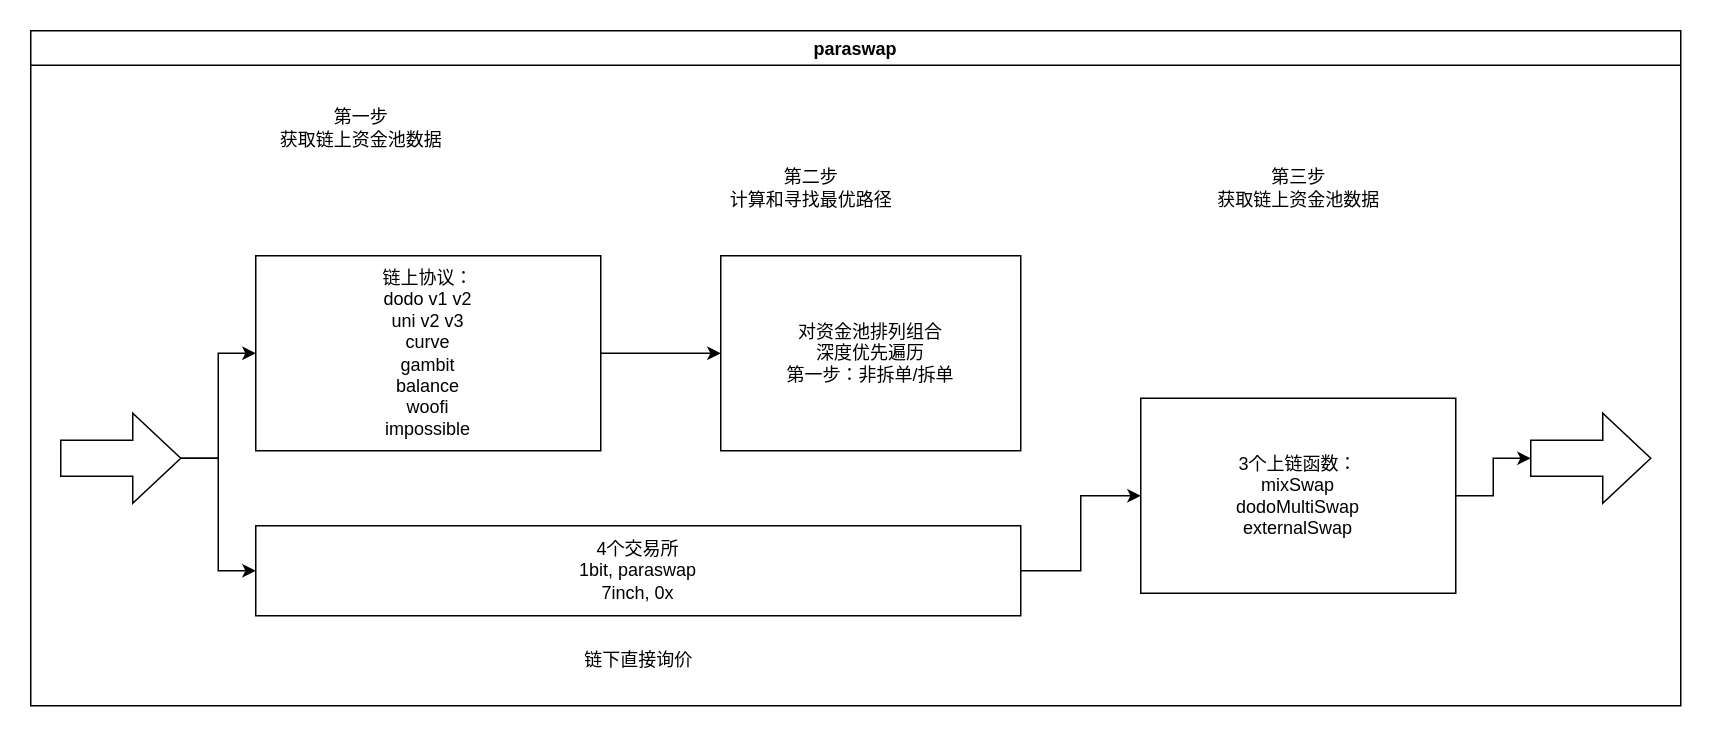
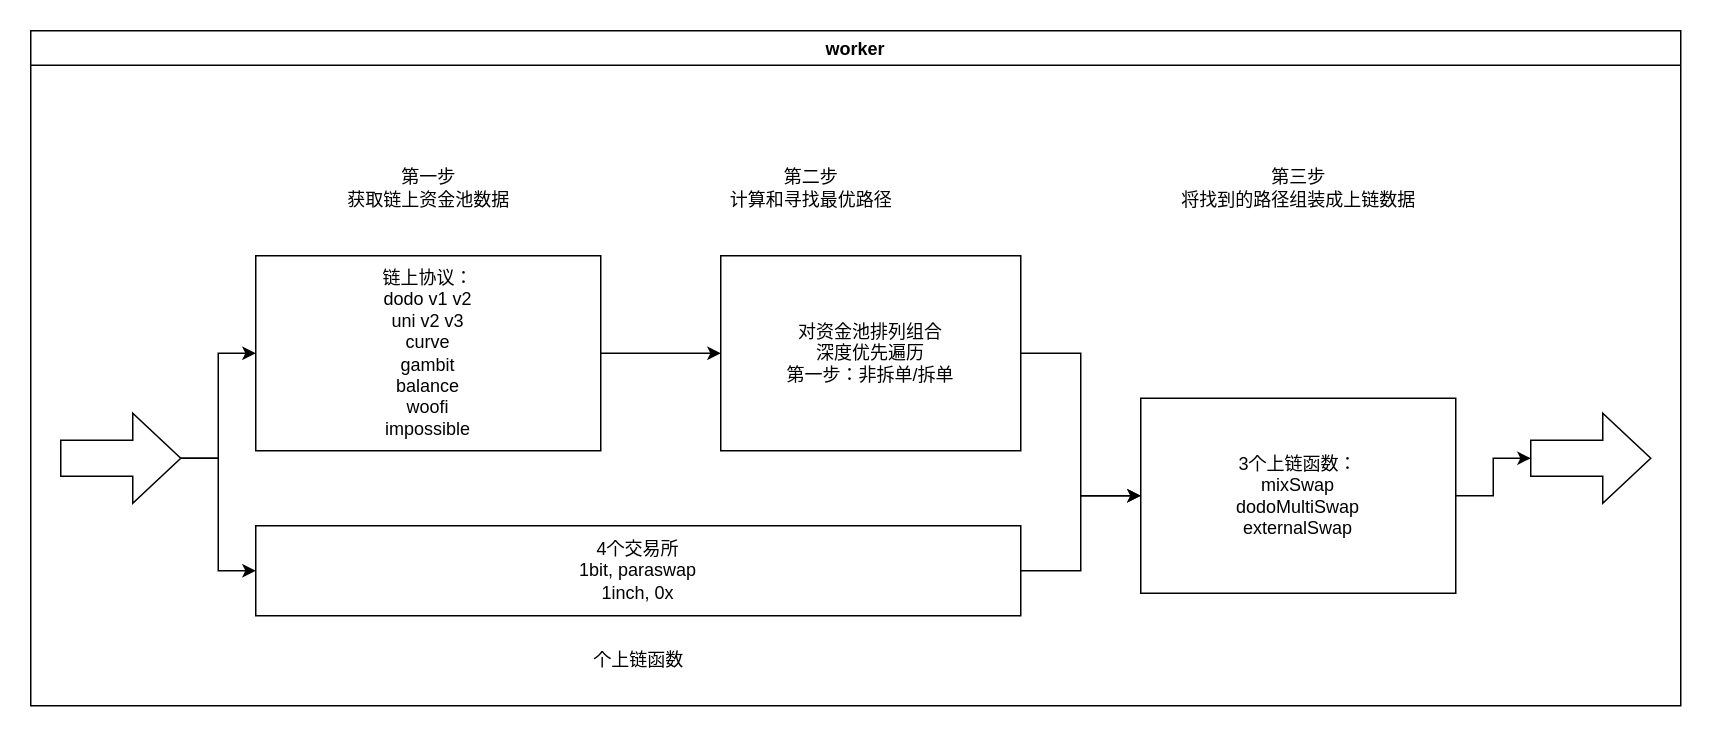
(855, 49) -> (855, 49)
(361, 128) -> (428, 188)
(1299, 188) -> (1299, 188)
none -> (1081, 392)
(638, 571) -> (638, 571)
(639, 661) -> (639, 661)
